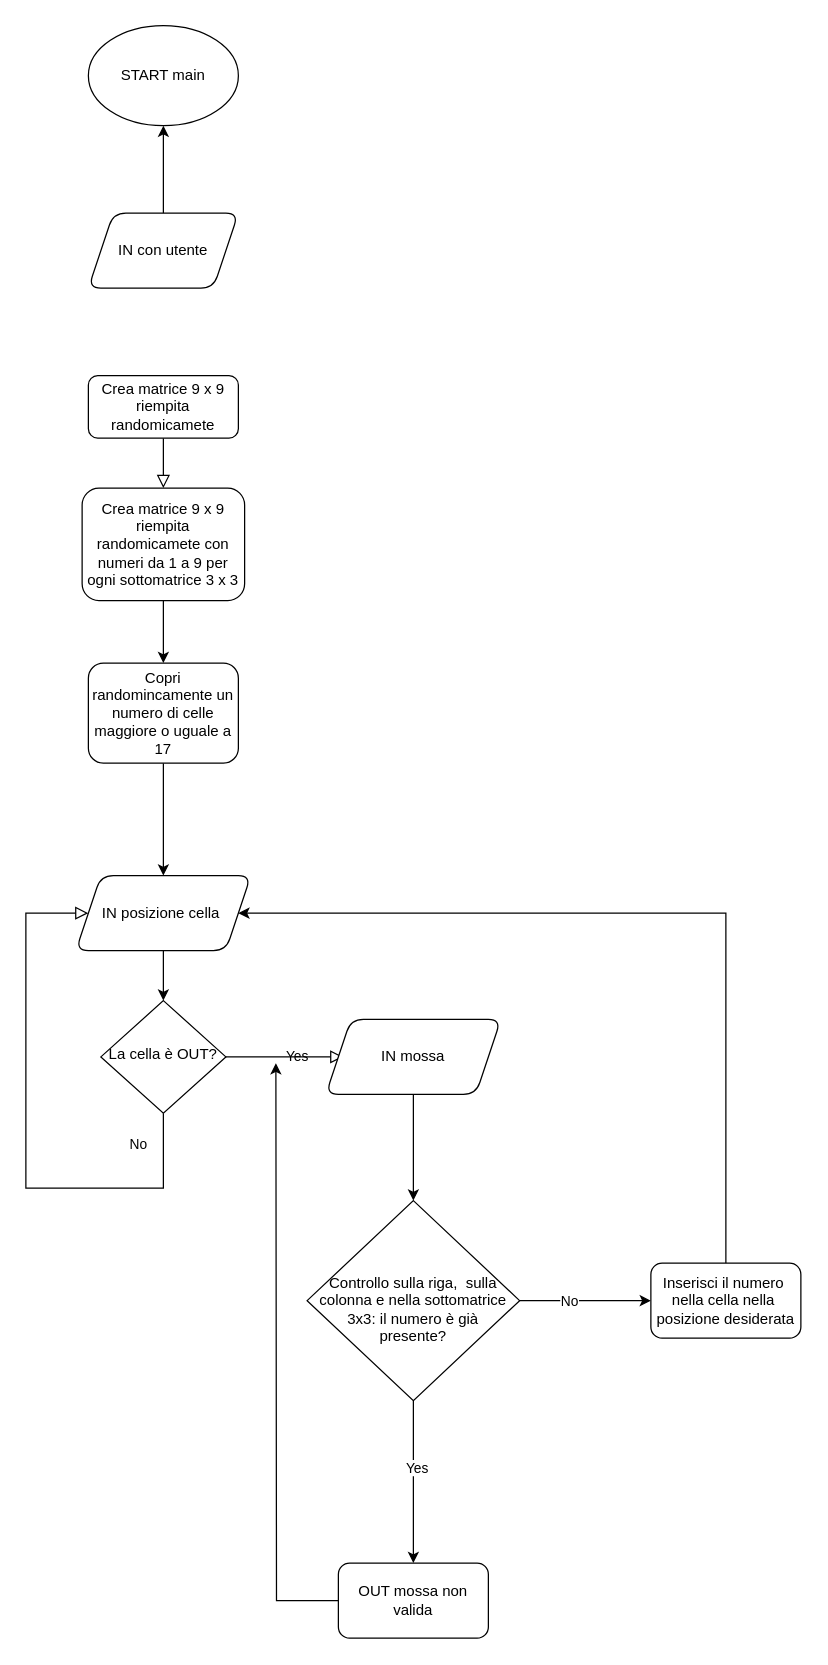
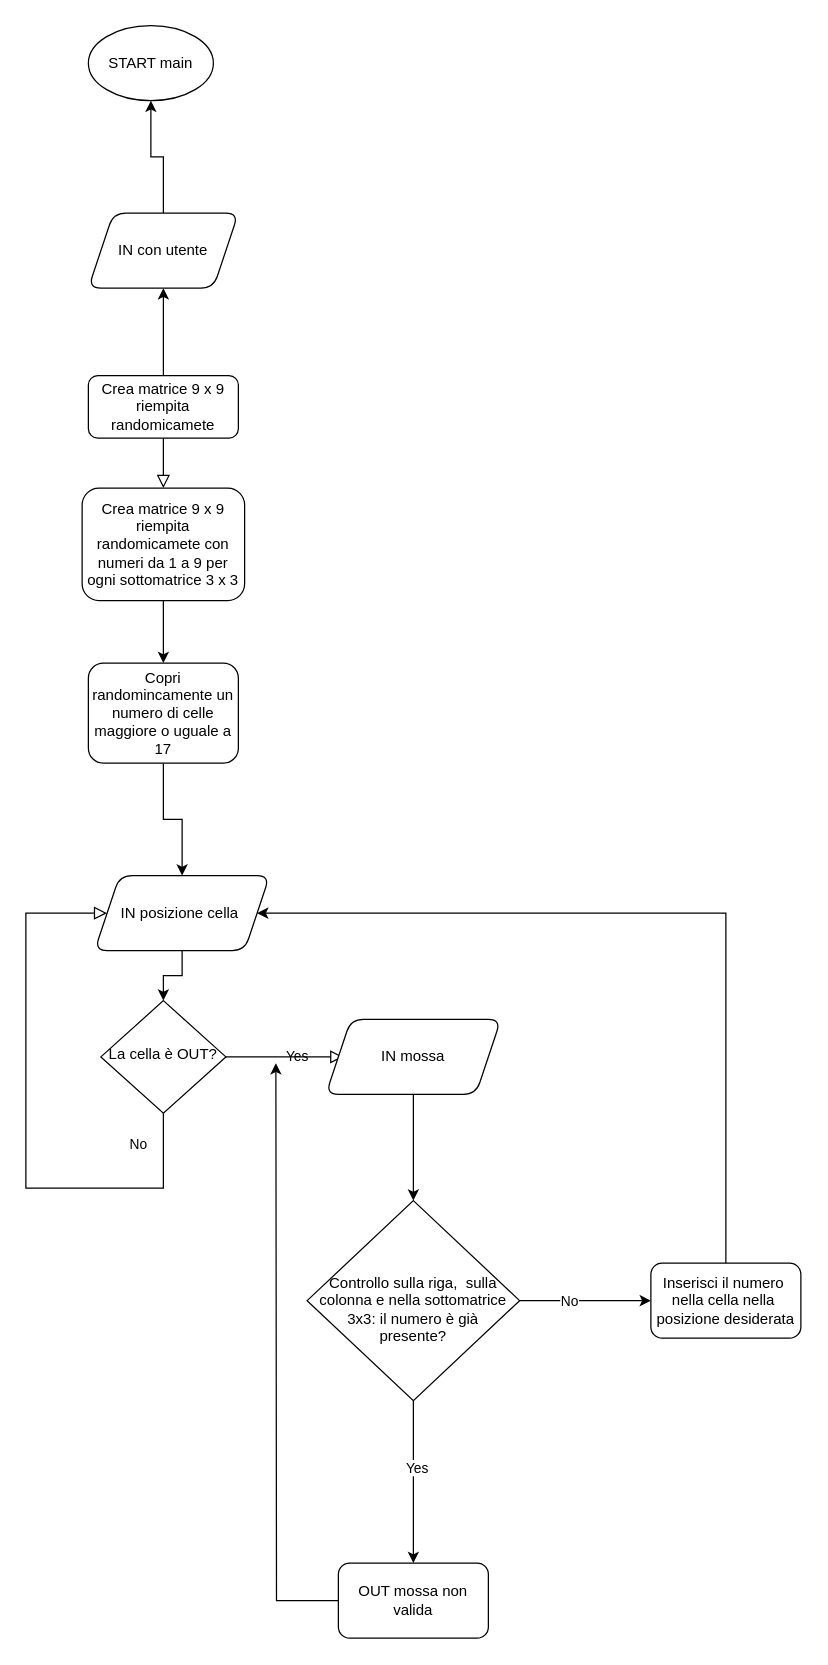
(163, 76) -> (151, 63)
none -> (163, 336)
(163, 913) -> (182, 913)
